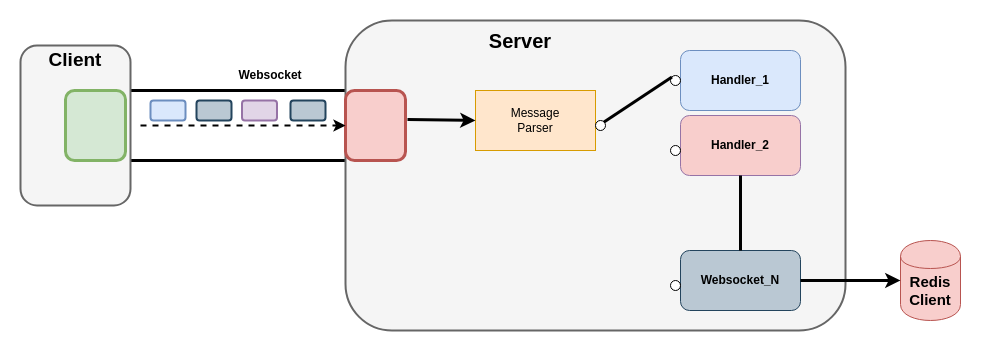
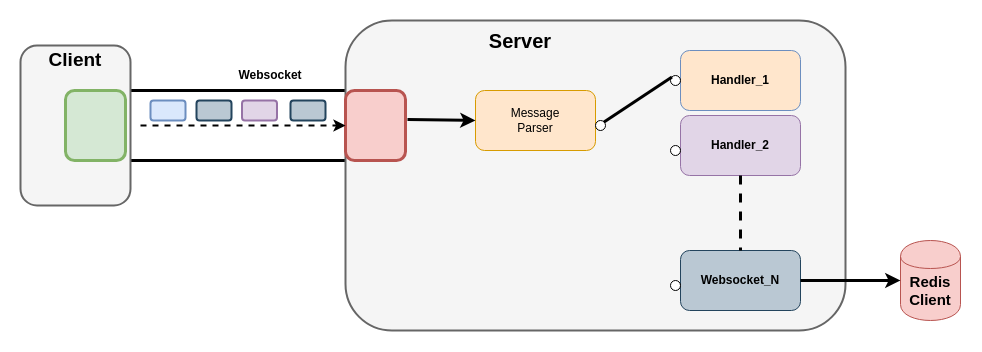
(741, 81) -> (741, 81)
(536, 121) -> (536, 121)
(741, 146) -> (741, 146)
(741, 213) -> (741, 213)
